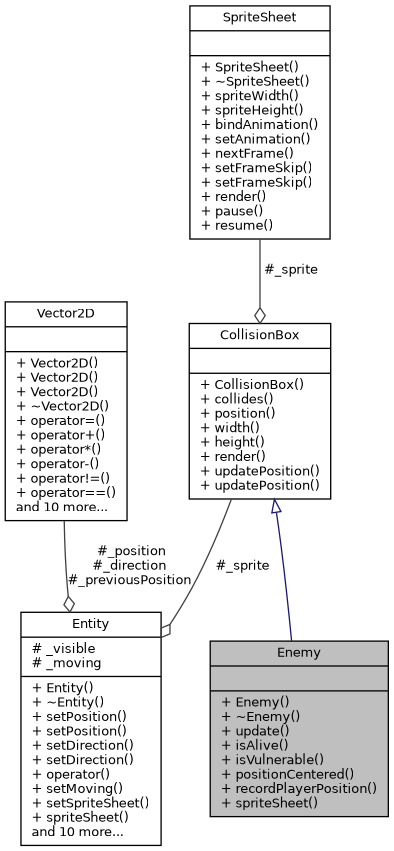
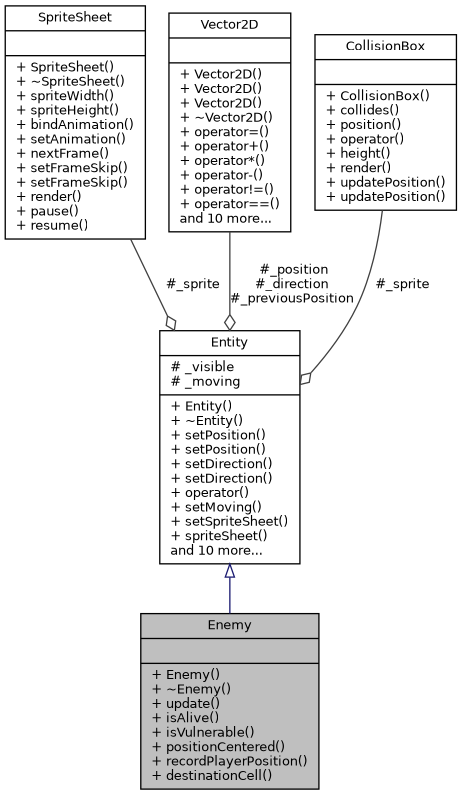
(260, 273) -> (149, 278)
(230, 428) -> (365, 139)
(285, 577) -> (230, 595)
(270, 804) -> (212, 776)
